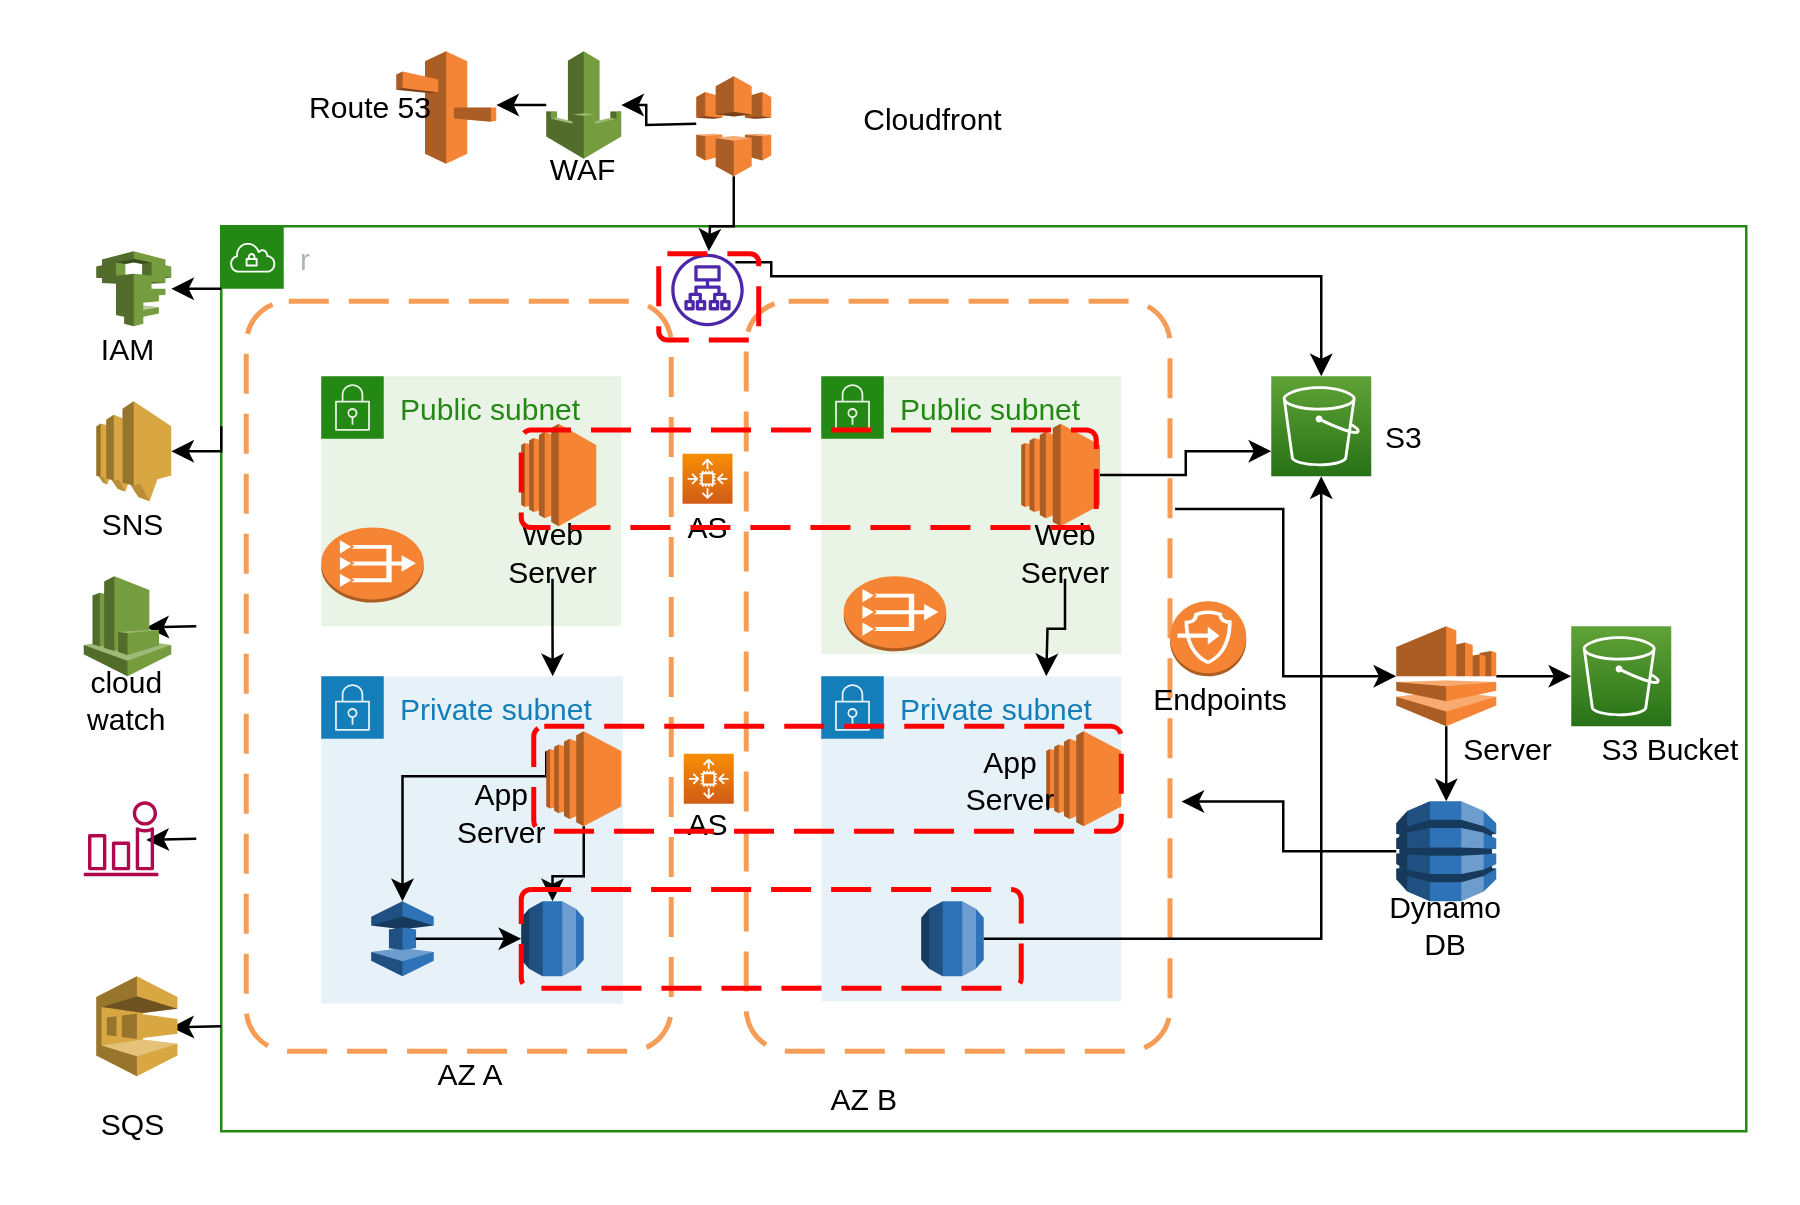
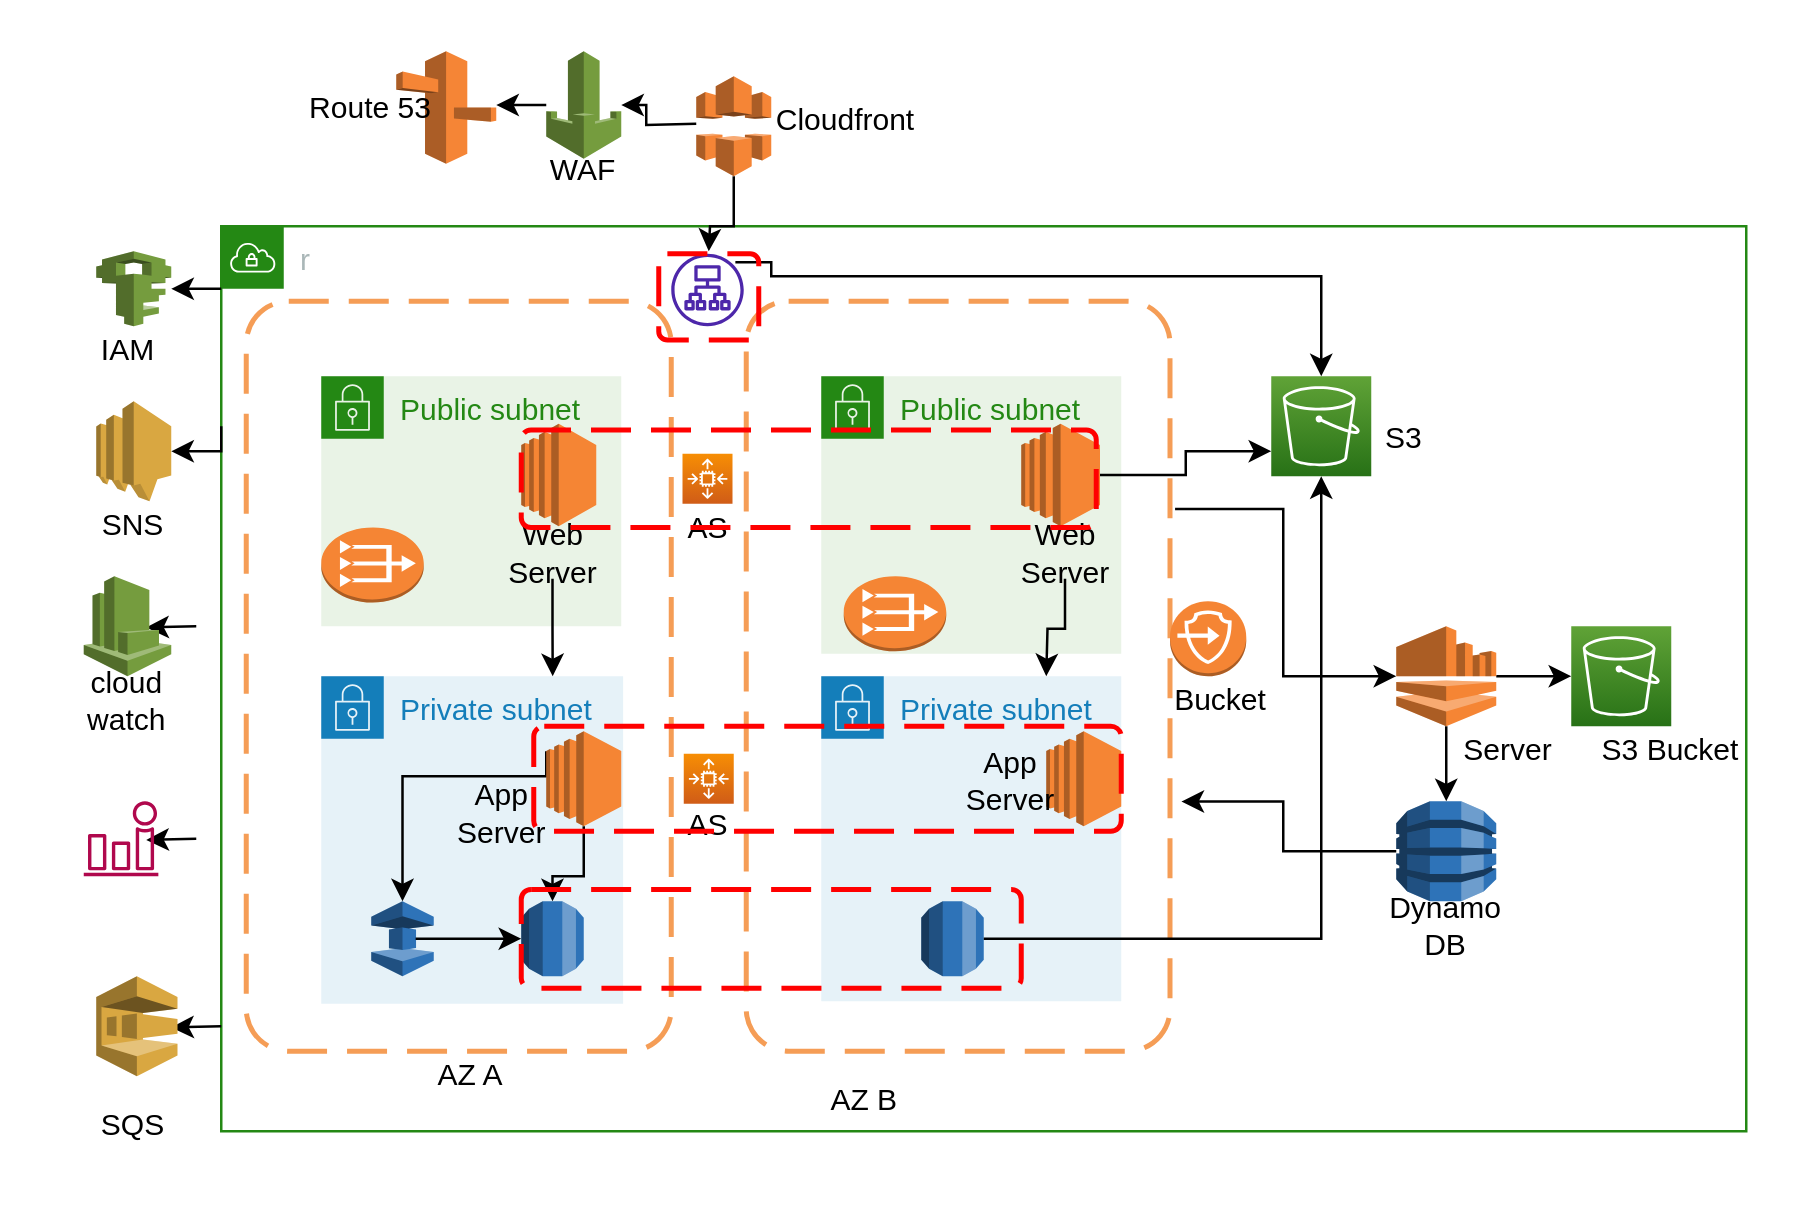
(934, 120) -> (846, 120)
(1221, 701) -> (1221, 701)
